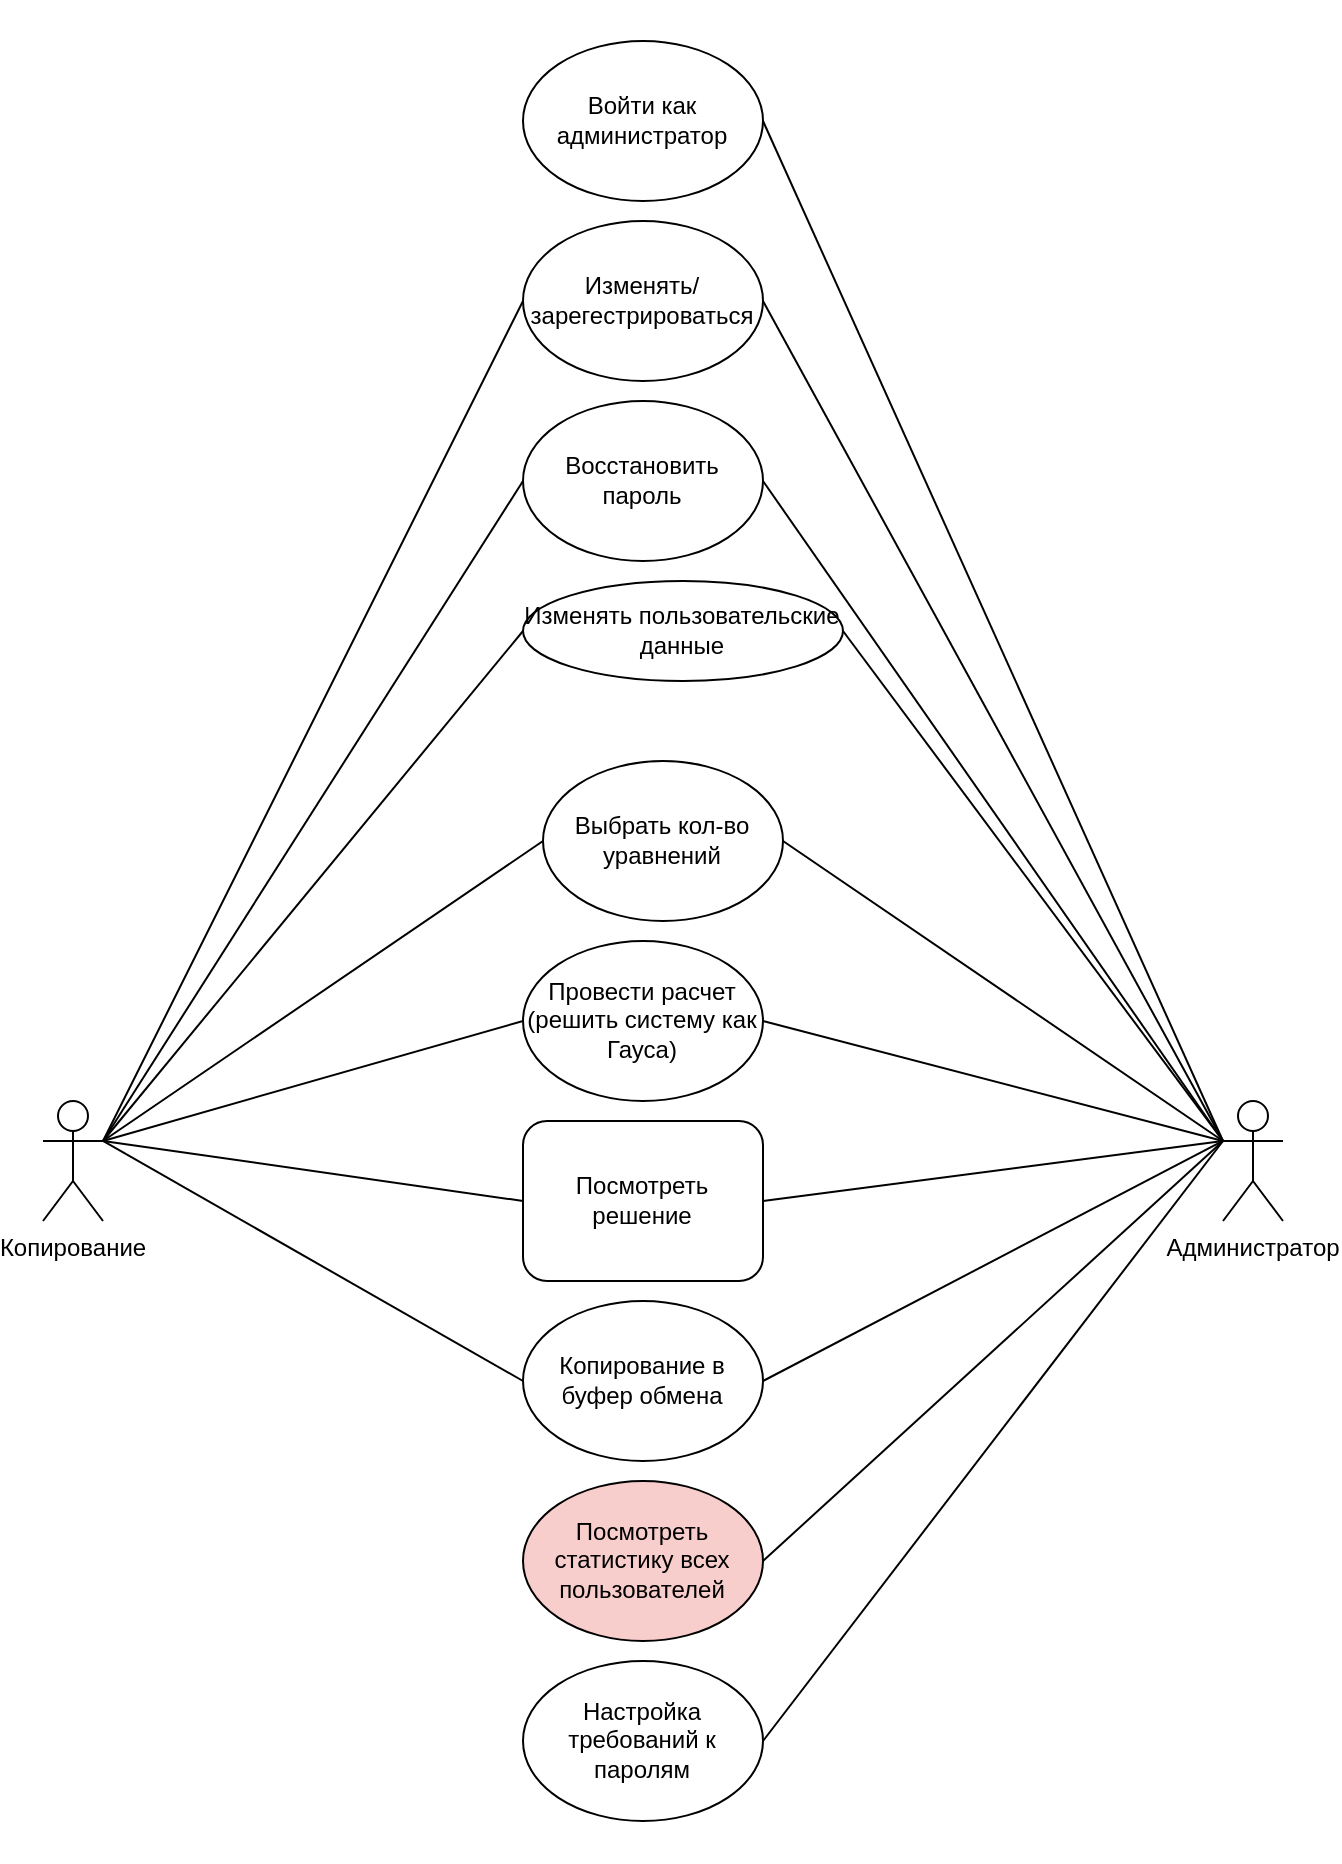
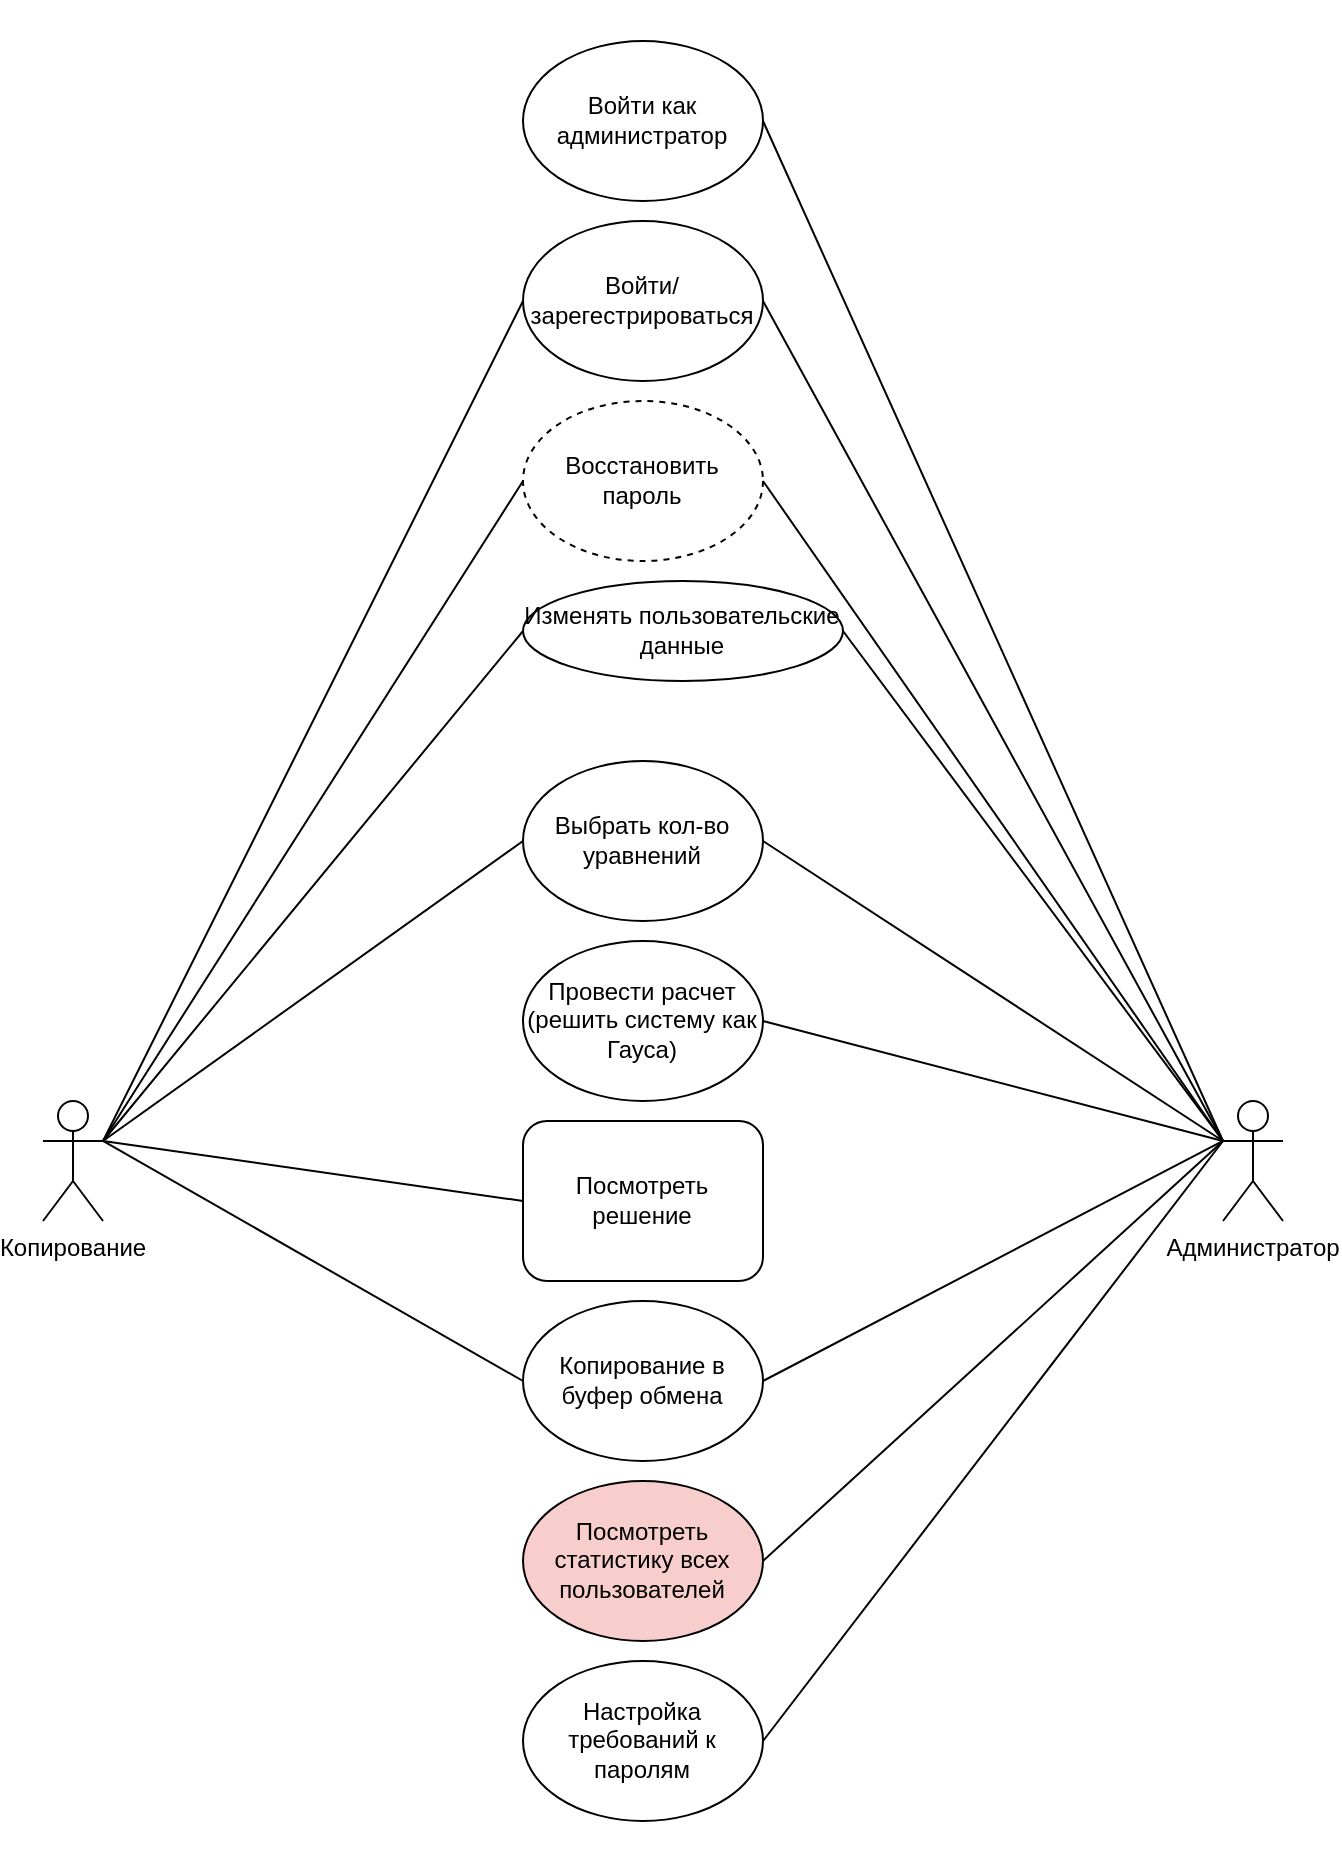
(643, 301) -> (643, 301)
(643, 481) -> (643, 481)
(663, 841) -> (643, 841)
(317, 1080) -> none
(988, 1172) -> none
